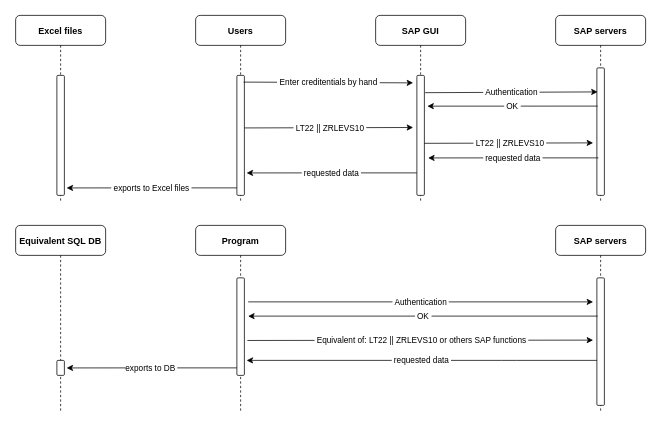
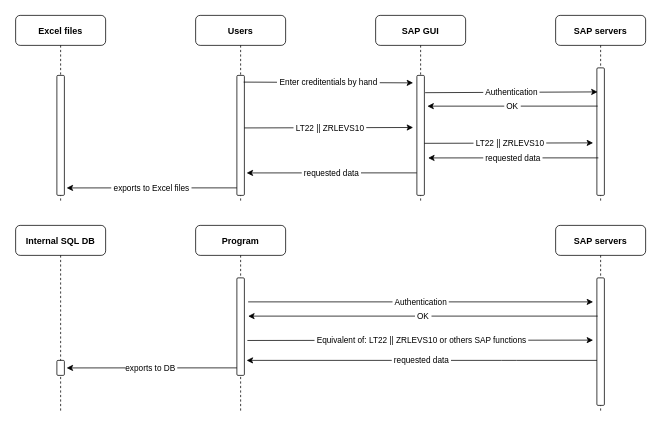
(60, 241) -> (60, 241)
